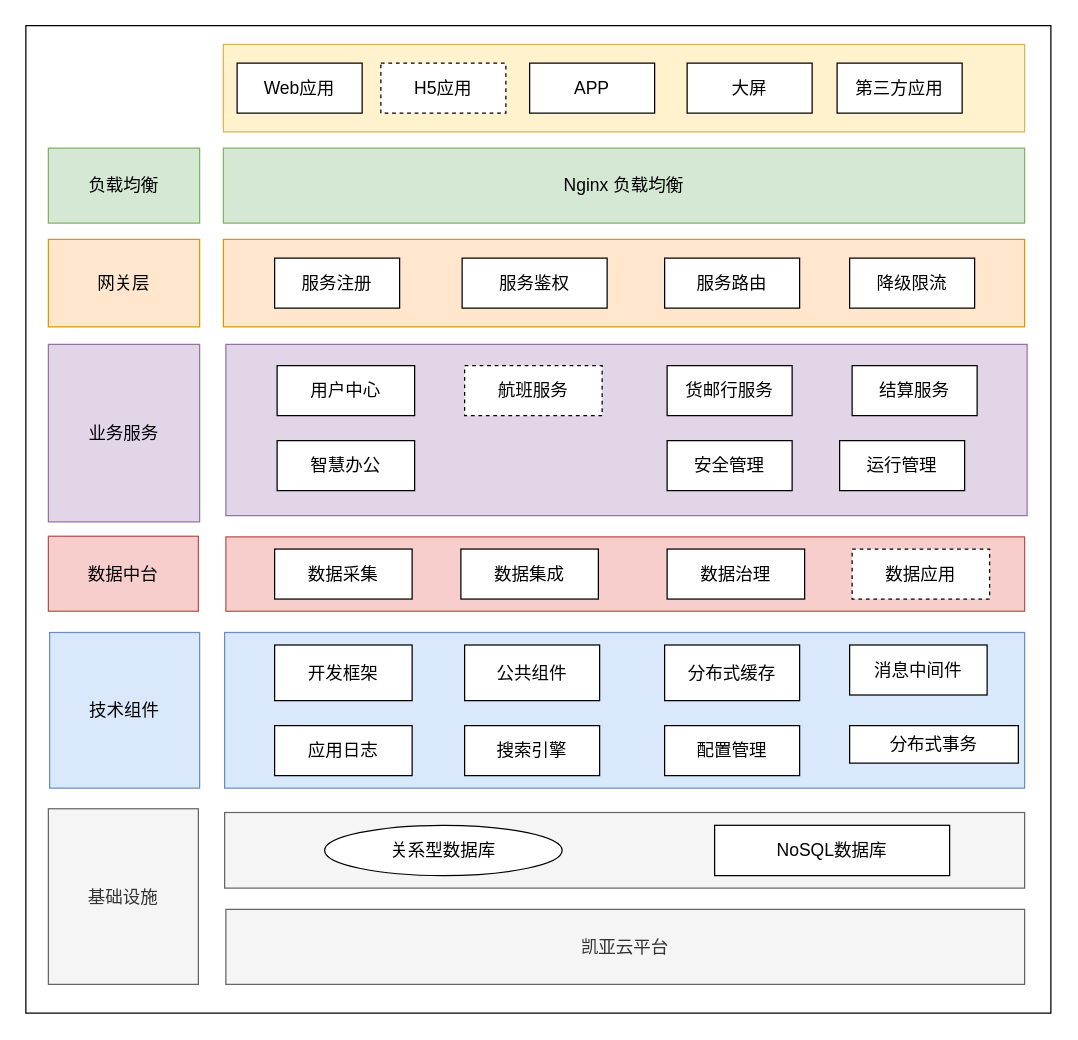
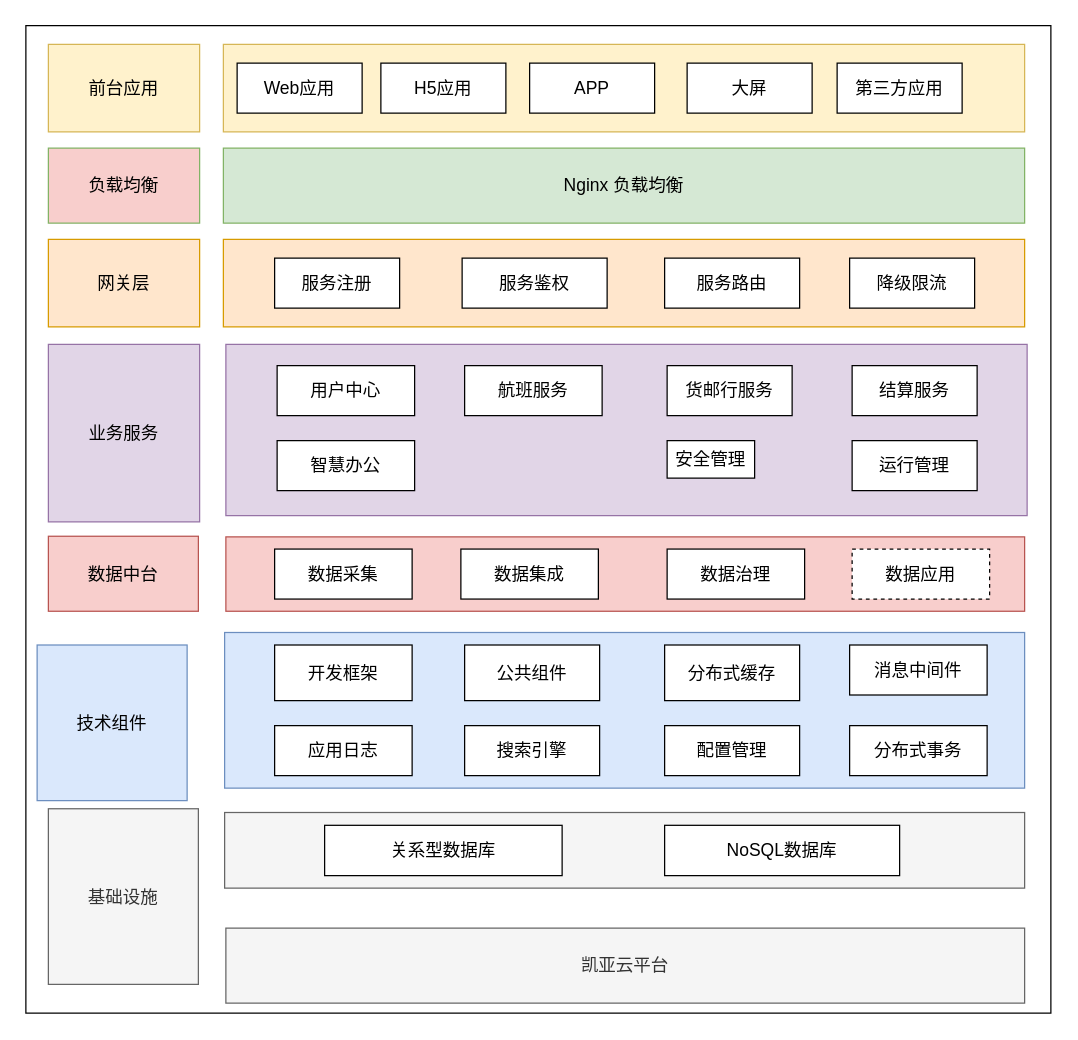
none -> (124, 88)
(443, 88) -> (443, 88)
(124, 186) -> (124, 186)
(533, 391) -> (533, 391)
(729, 466) -> (711, 459)
(902, 466) -> (914, 466)
(124, 710) -> (112, 723)
(934, 744) -> (918, 751)
(443, 850) -> (443, 850)
(832, 850) -> (782, 850)
(625, 947) -> (625, 966)
